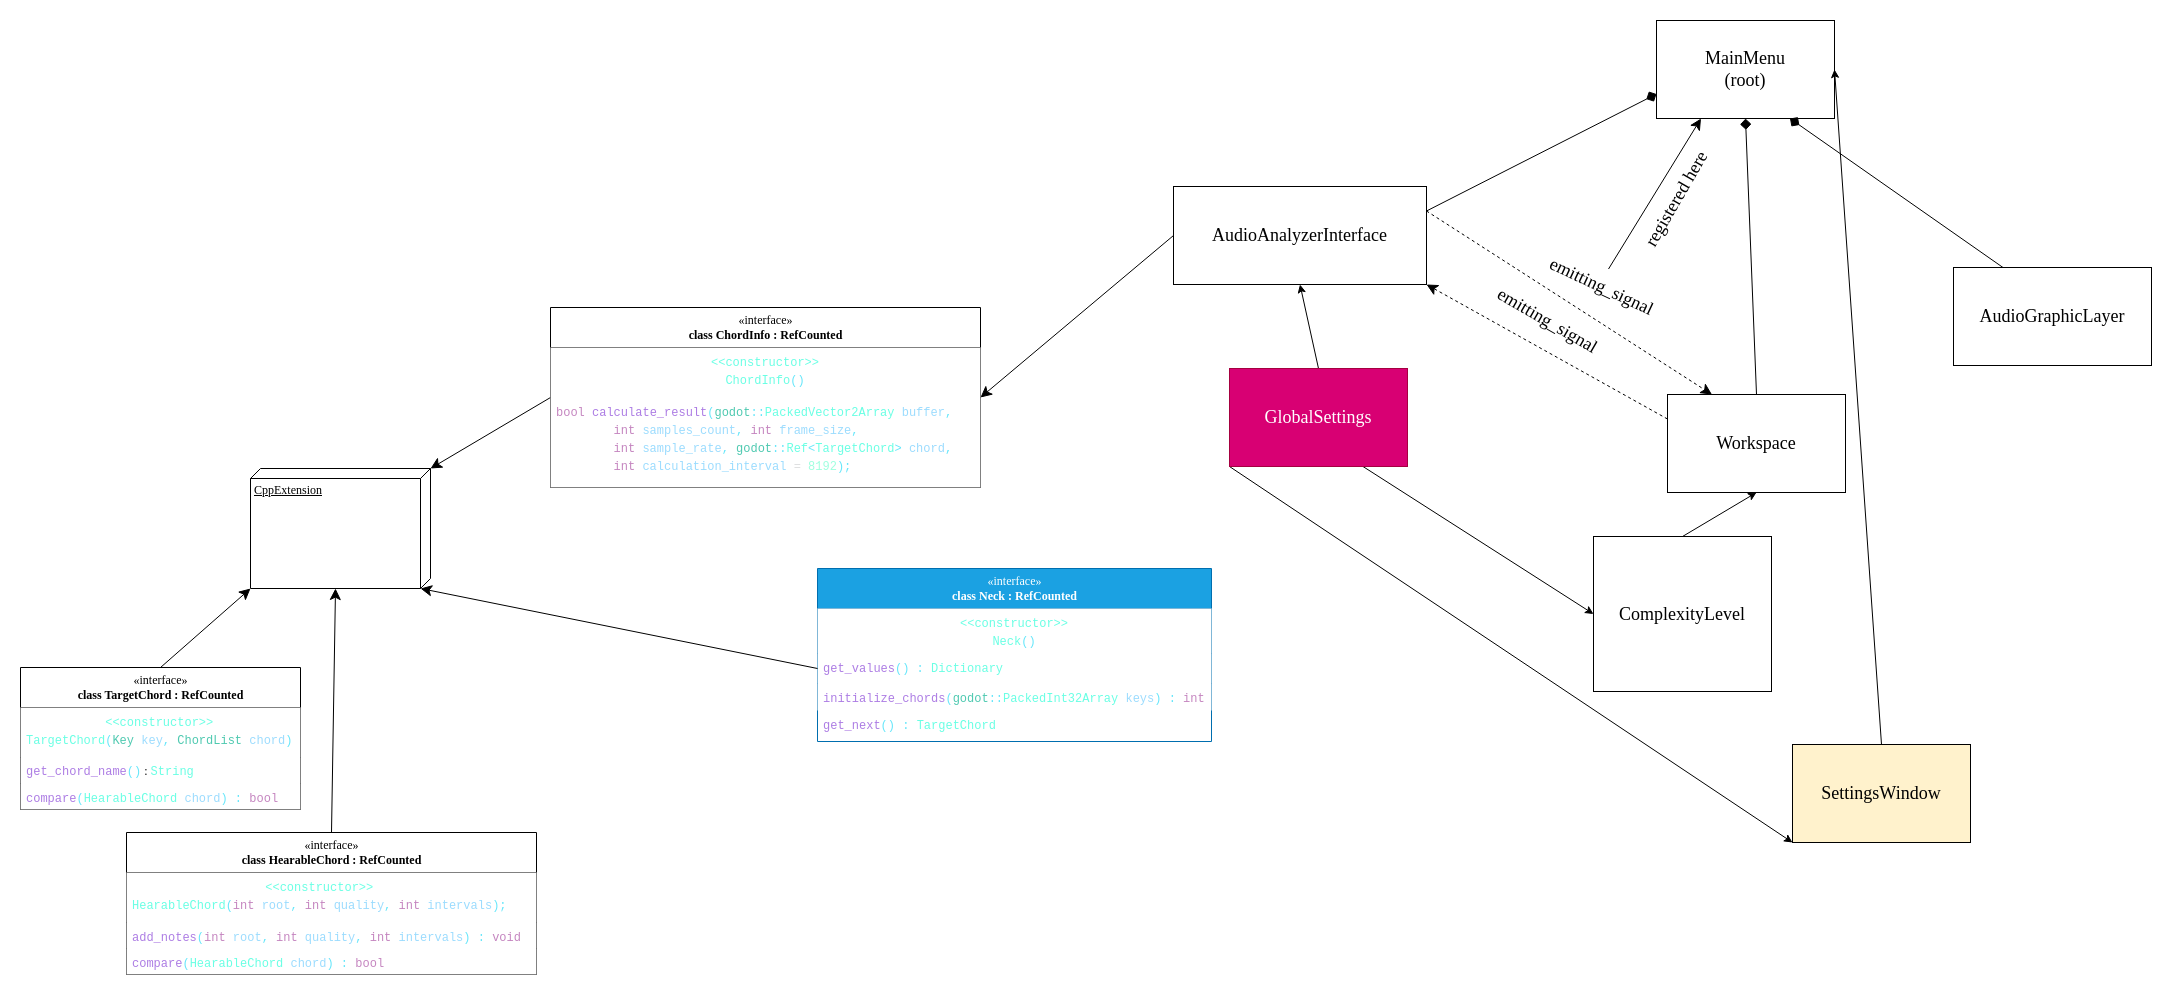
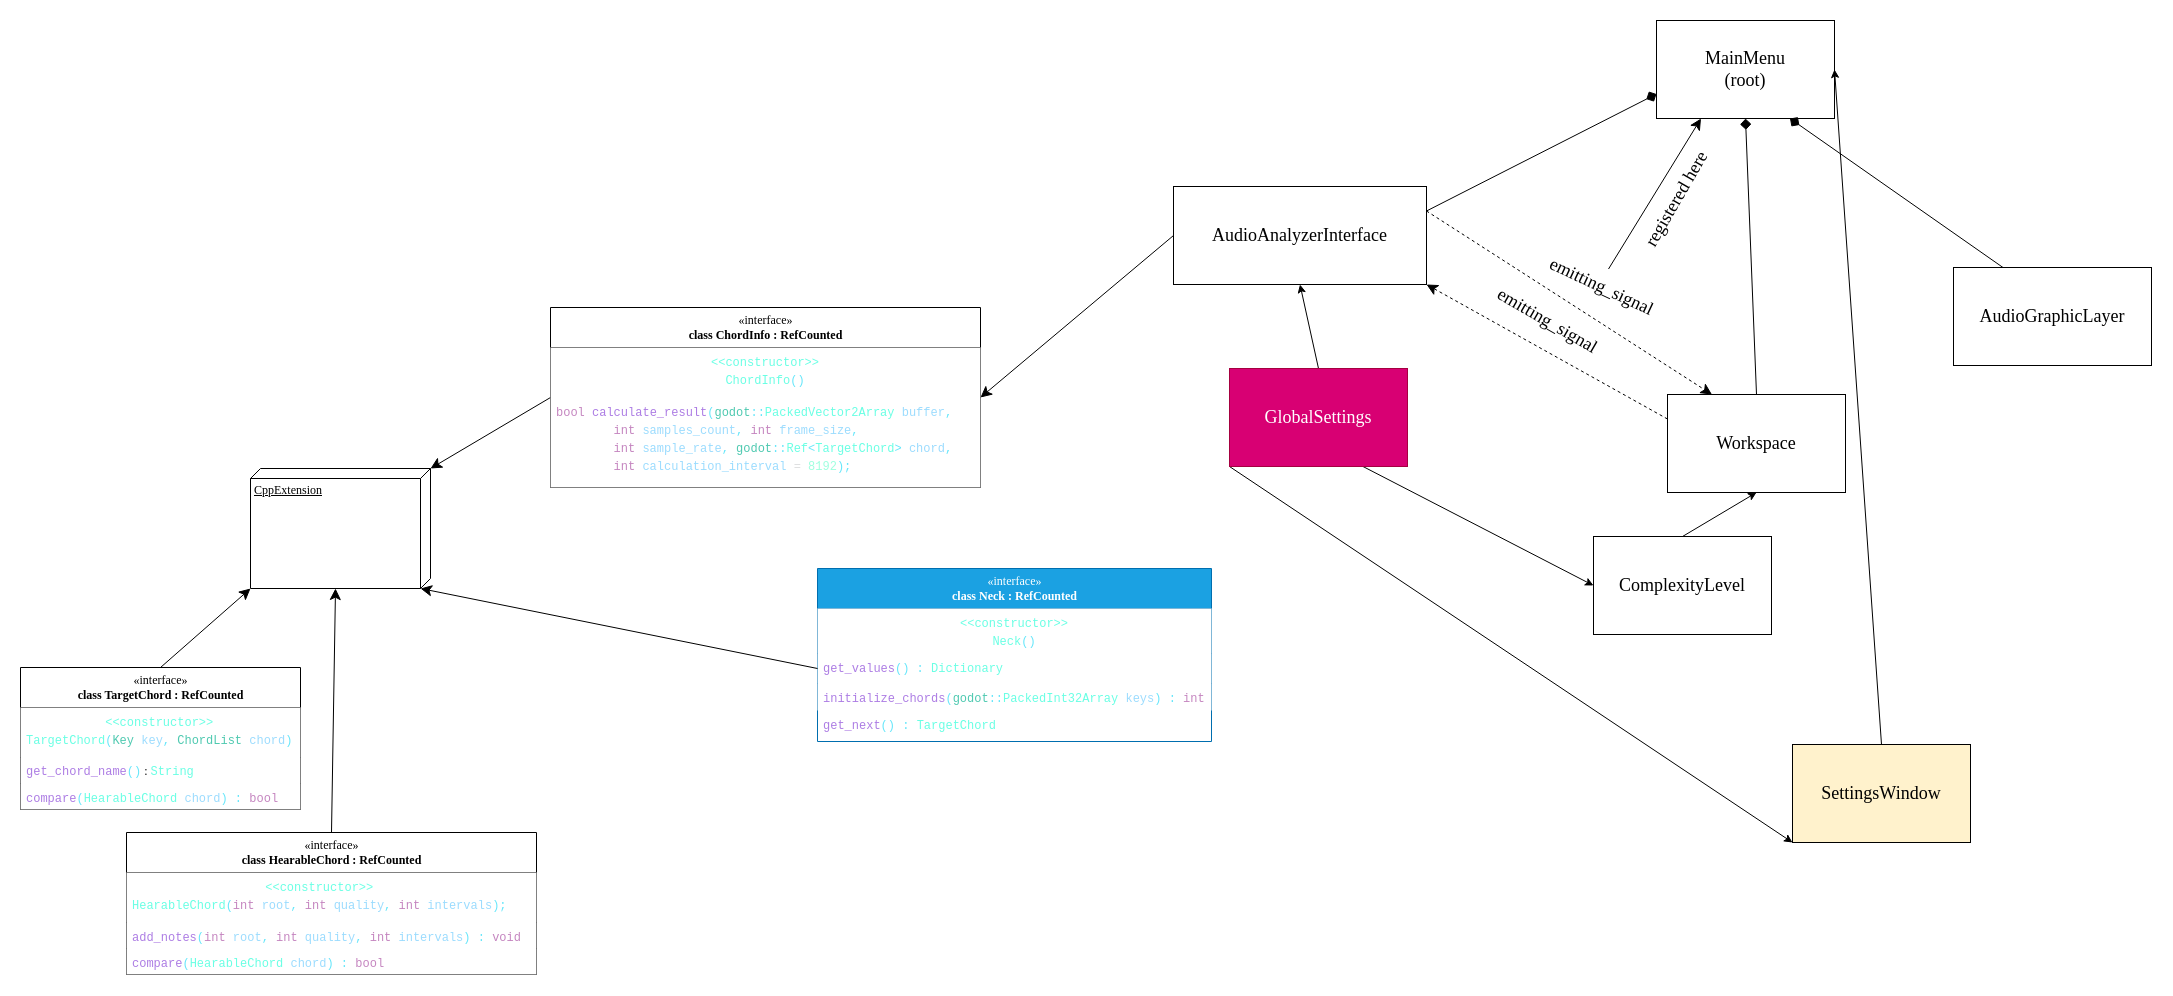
(1683, 614) -> (1683, 586)
